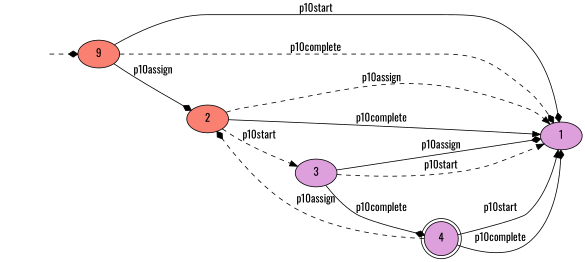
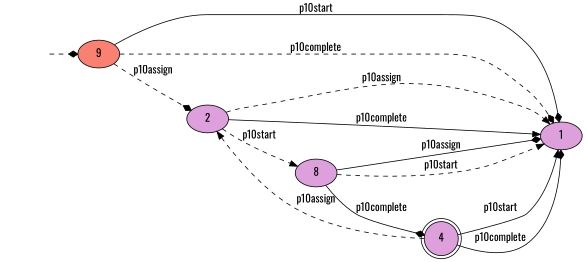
(148, 85) -> (148, 85)
(208, 119) -> (208, 119)
(316, 173) -> (316, 173)
(309, 215) -> (309, 215)
